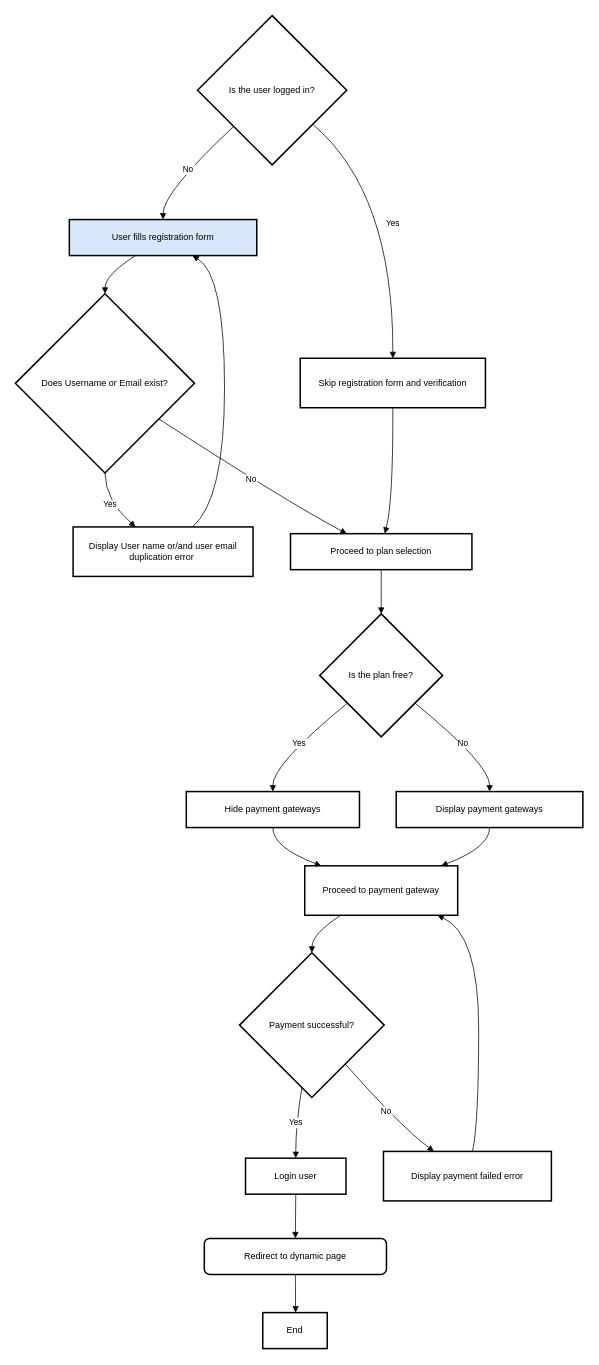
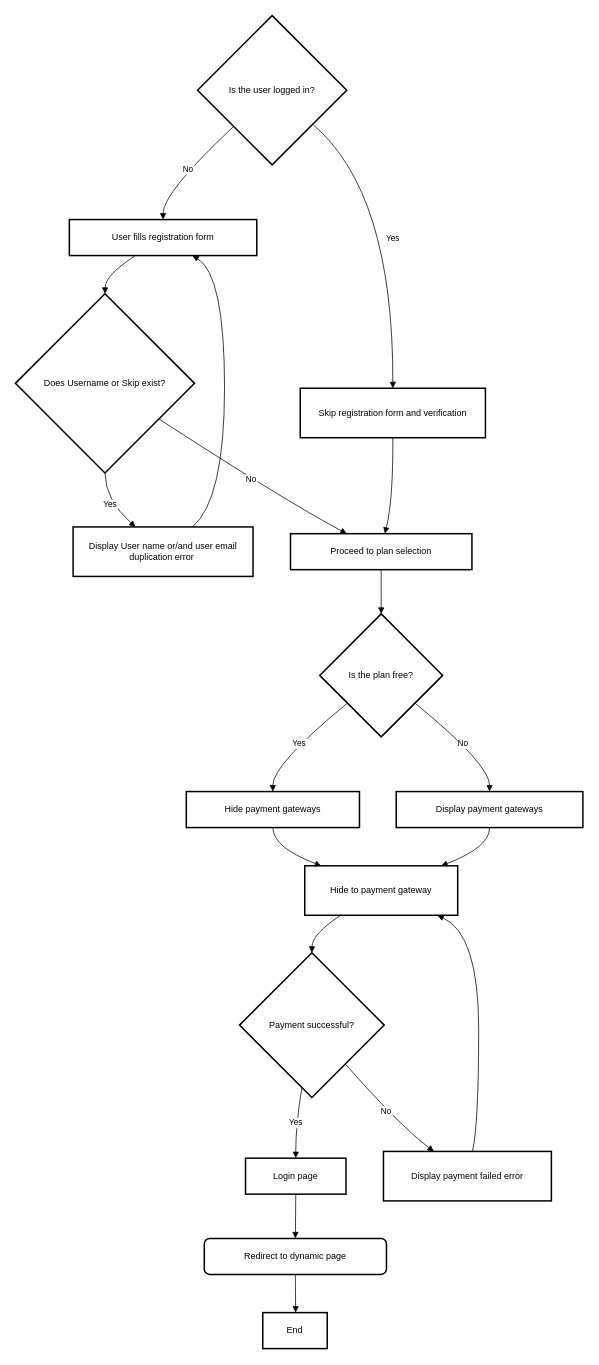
(163, 237) -> (163, 237)
(393, 383) -> (393, 413)
(105, 384) -> (105, 384)
(381, 891) -> (381, 891)
(296, 1176) -> (296, 1176)
